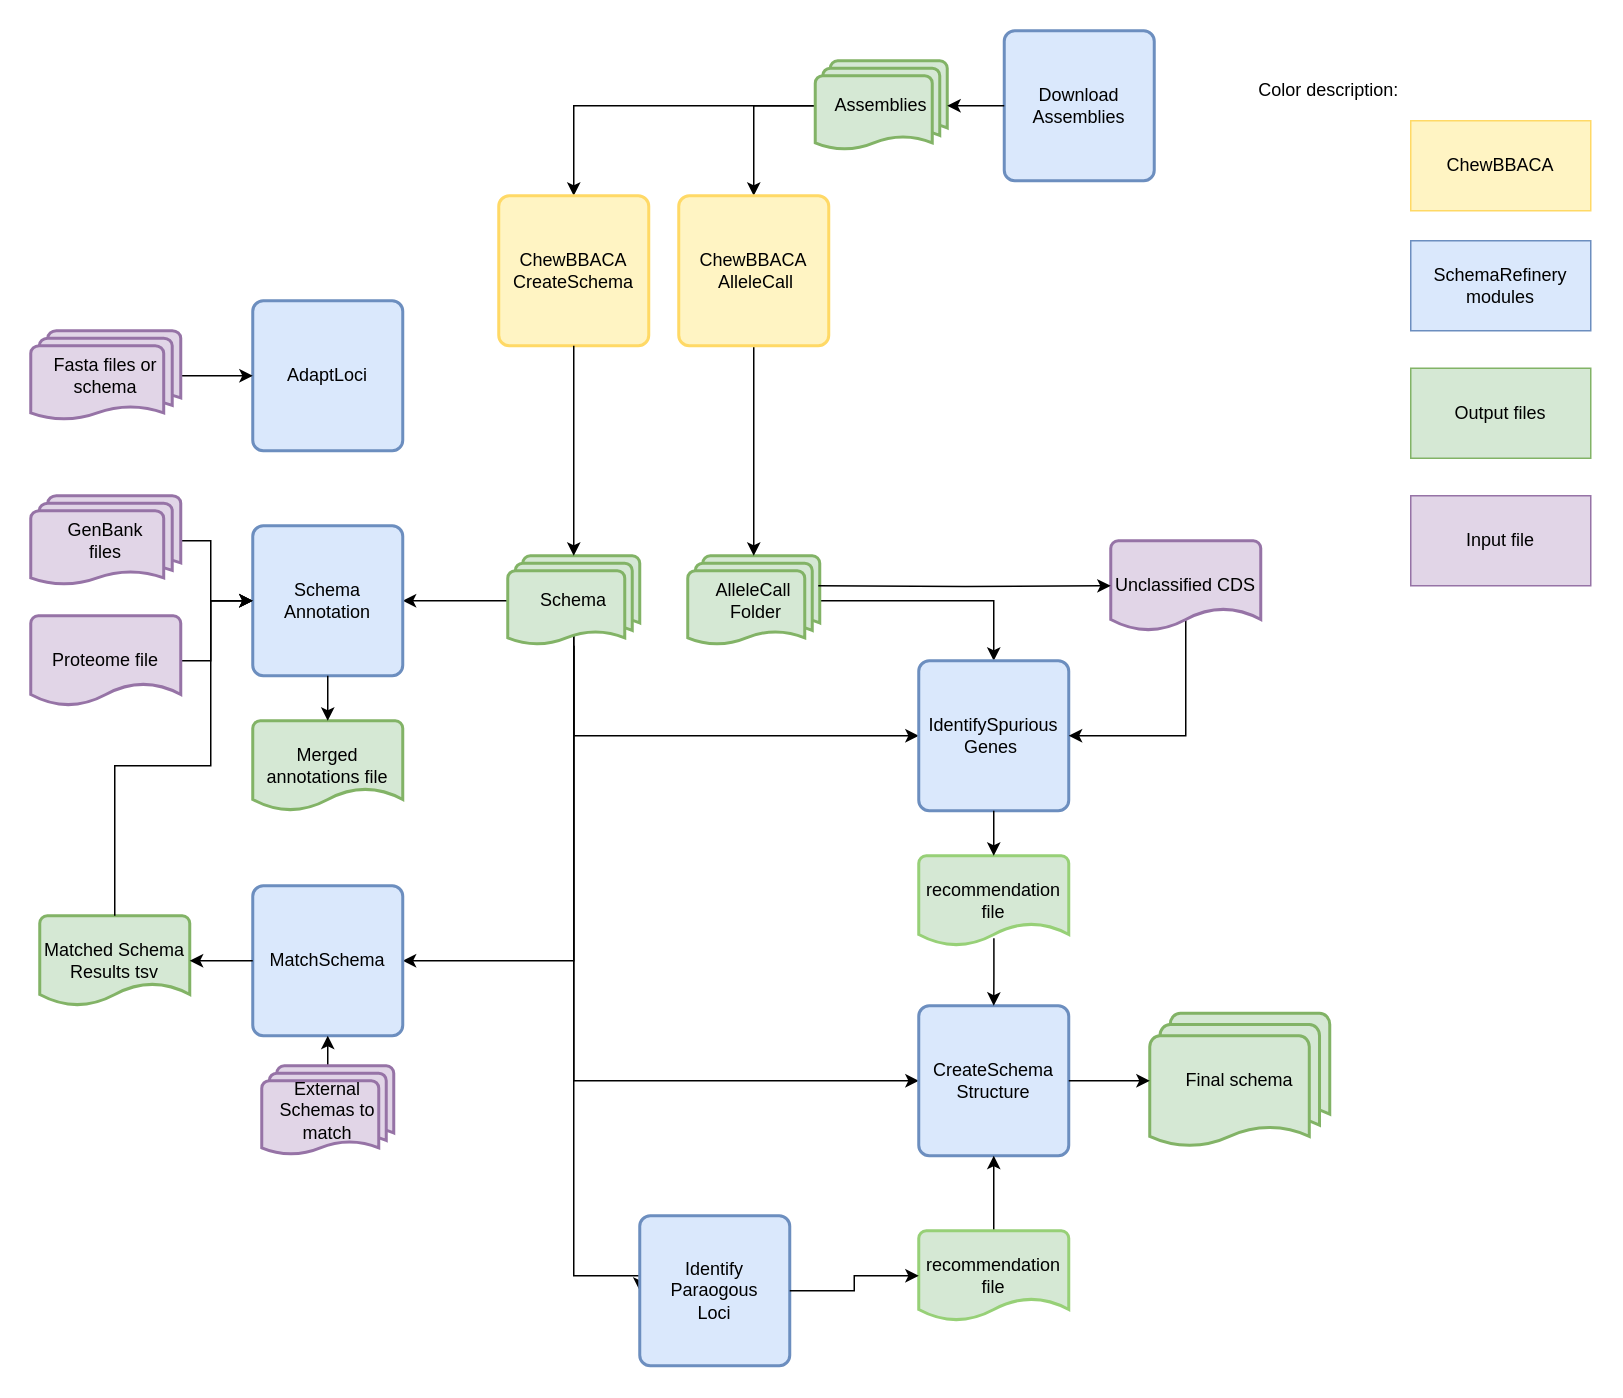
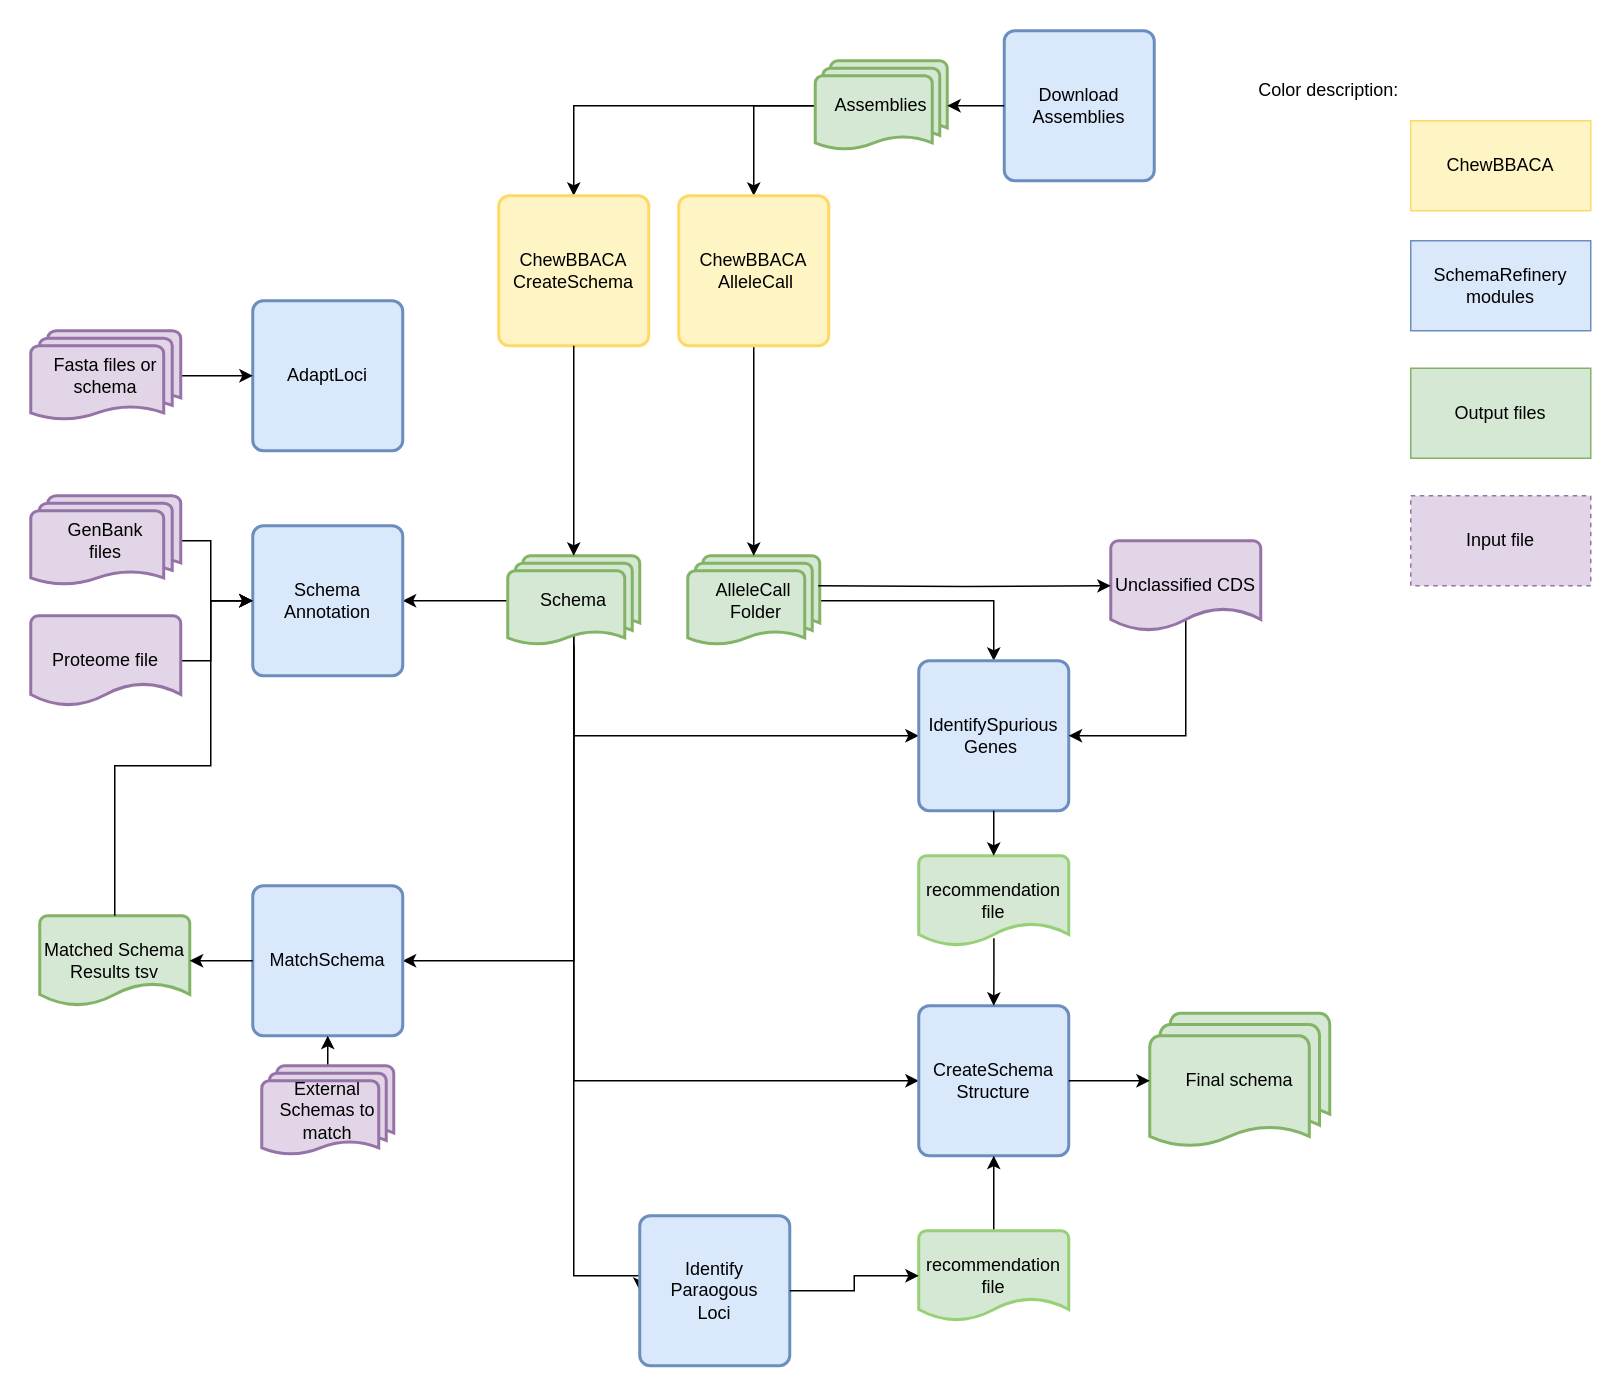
(1501, 541) -> (1501, 541)
(328, 704) -> none
(328, 766) -> none
